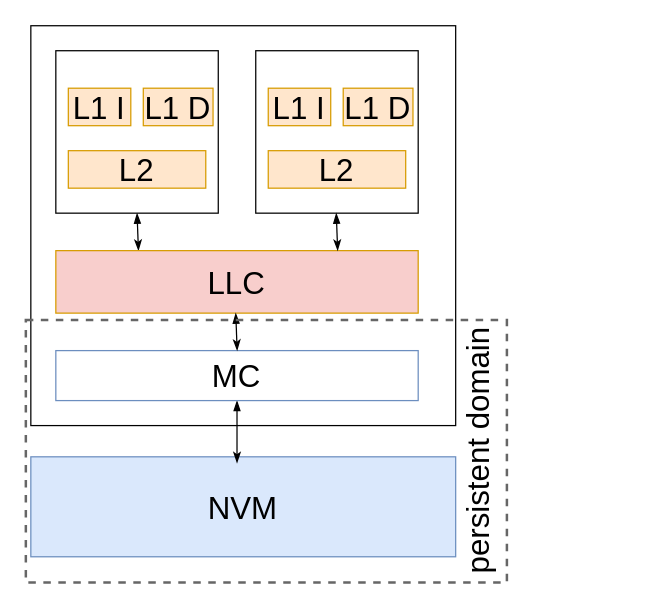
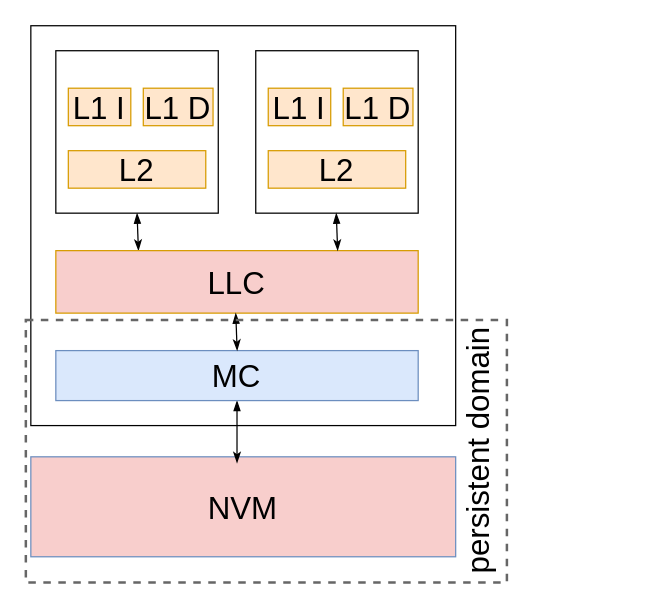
(237, 376) -> (237, 376)
(243, 507) -> (243, 507)
